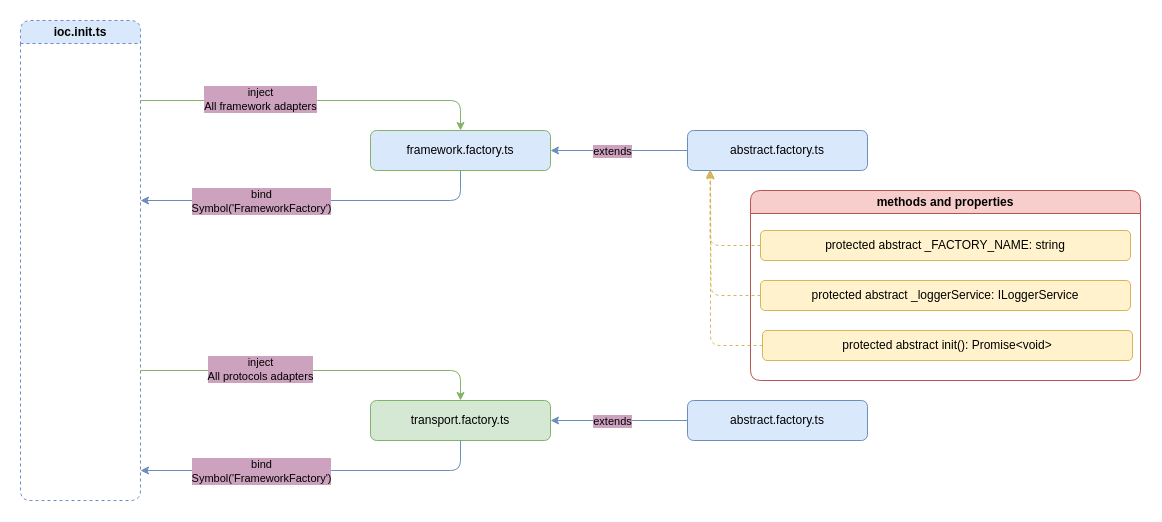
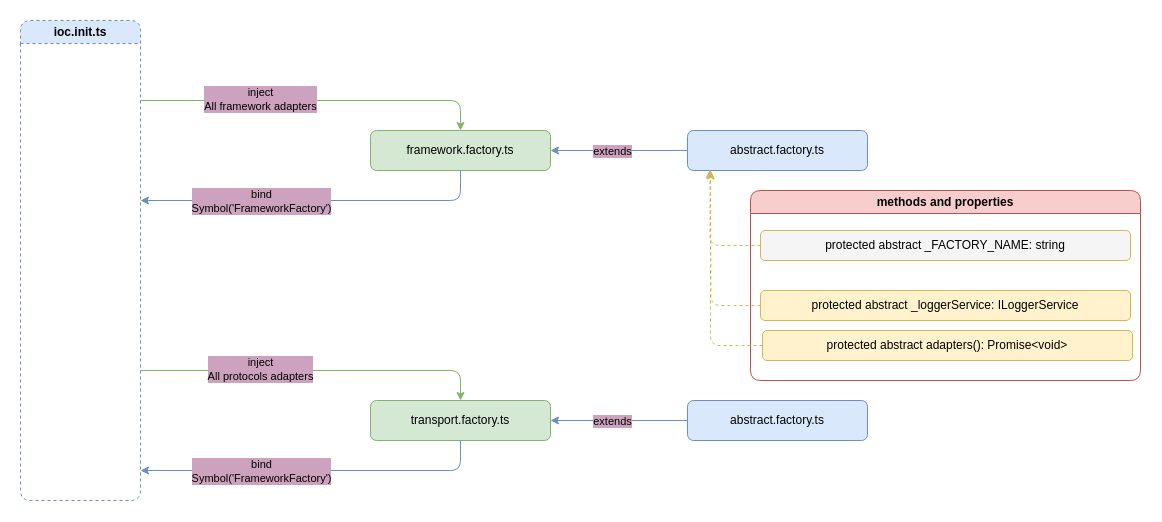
(461, 151) -> (461, 151)
(946, 246) -> (946, 246)
(946, 296) -> (946, 306)
(948, 346) -> (948, 346)
